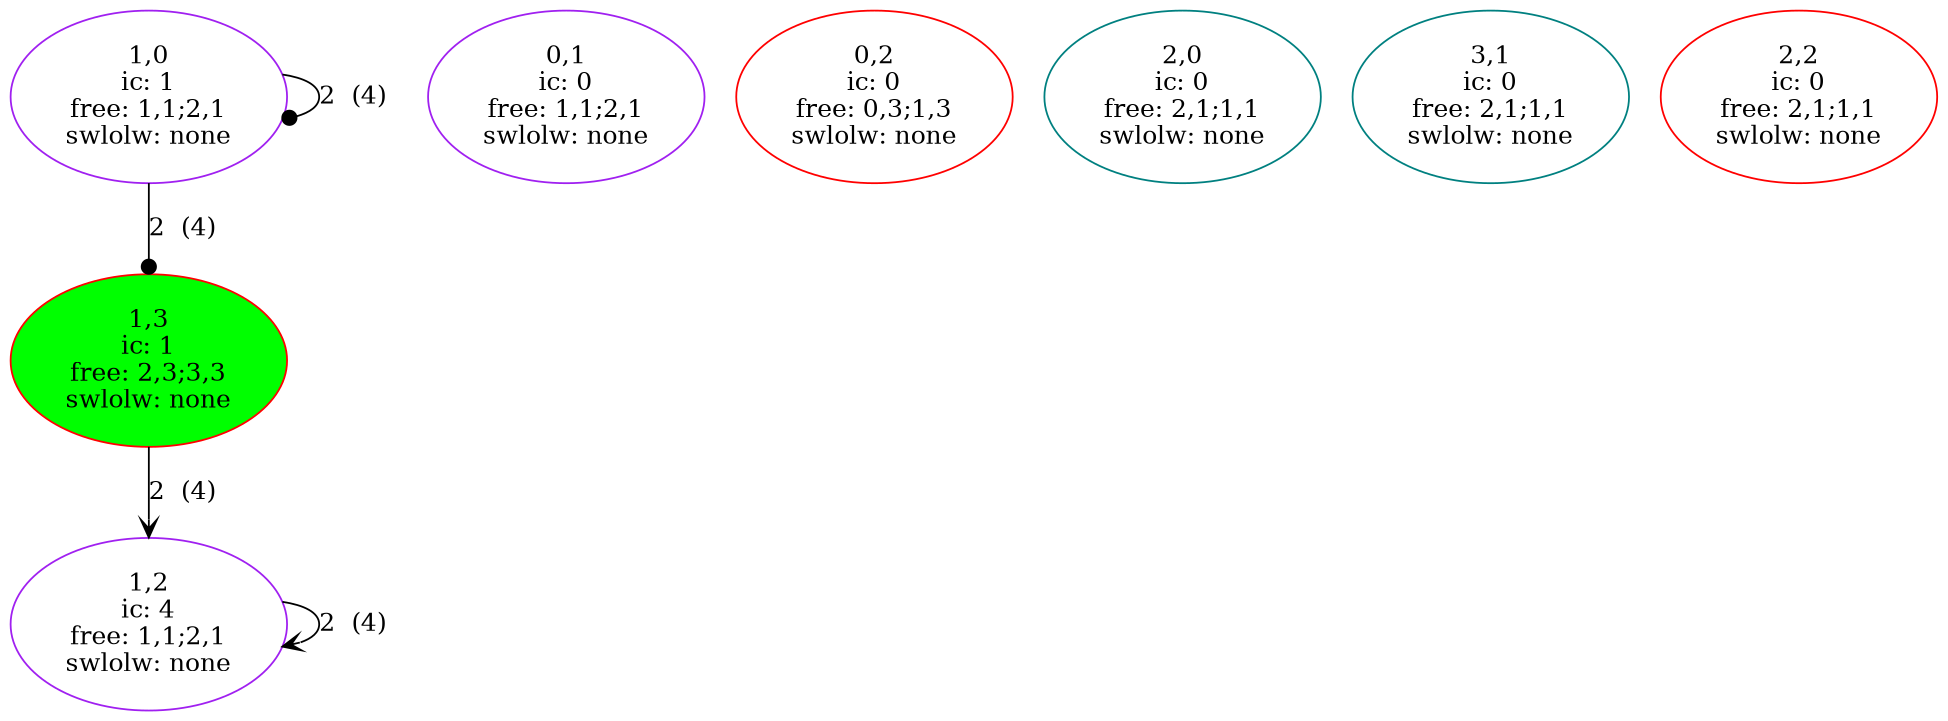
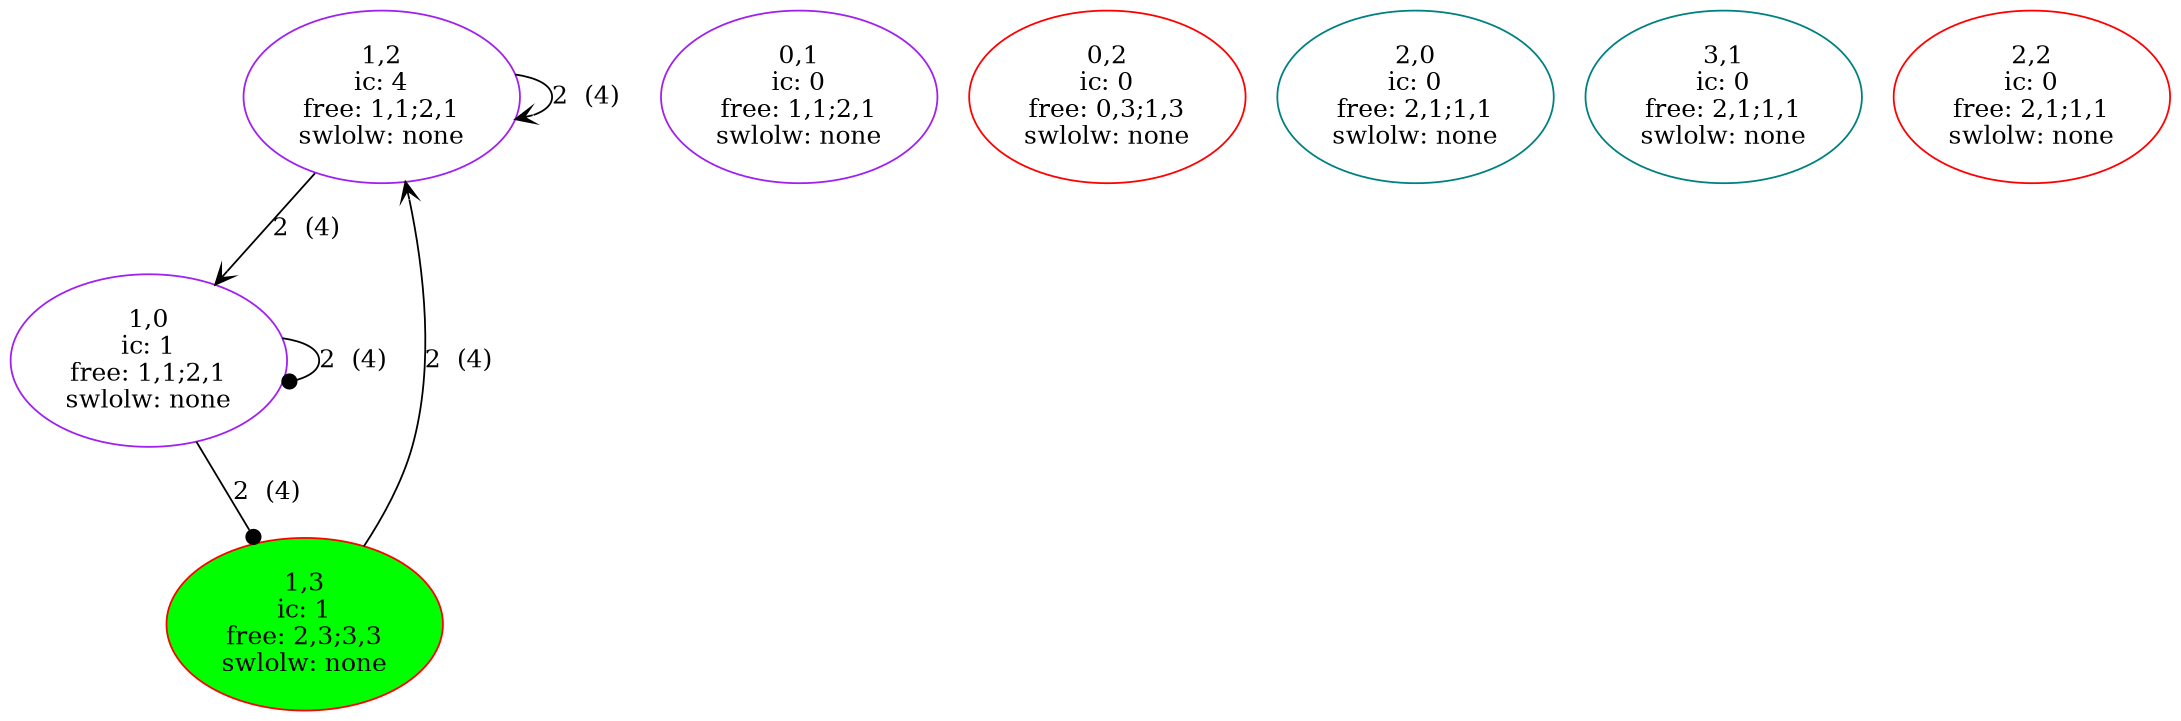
none -> (271, 222)
